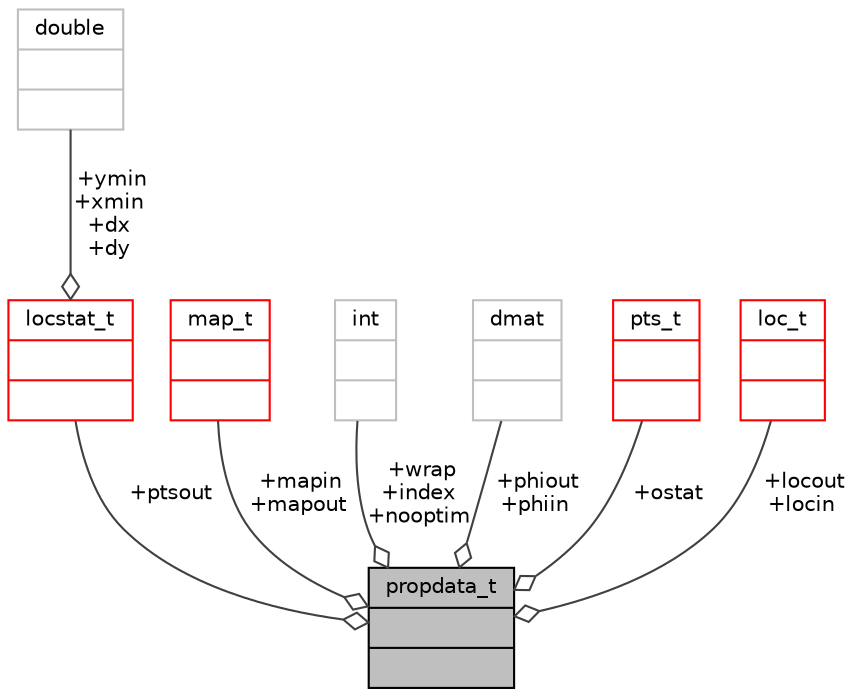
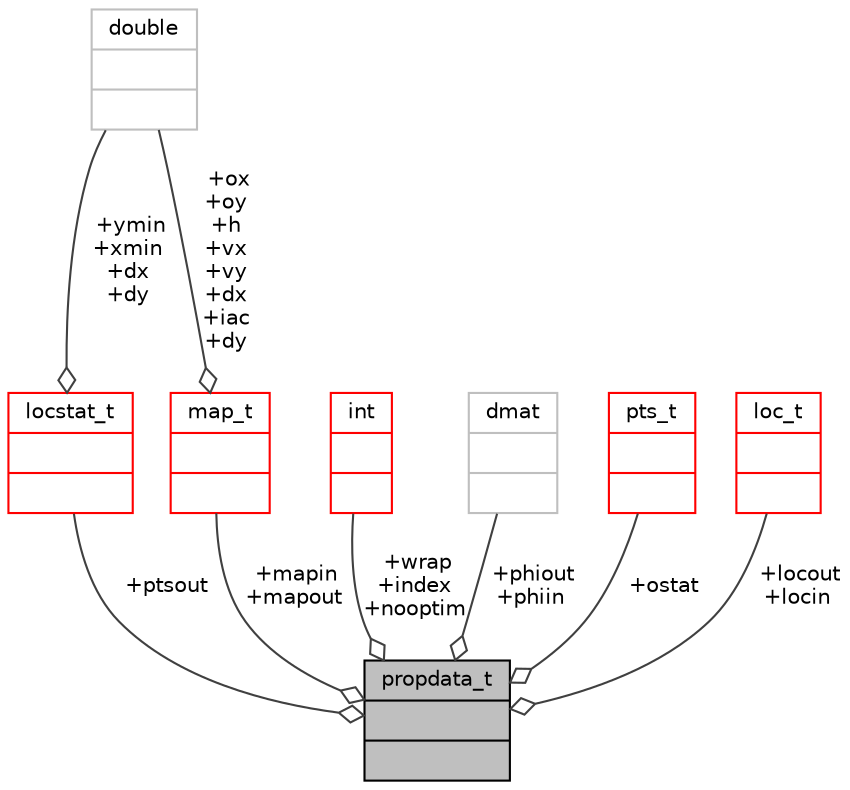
none -> (184, 249)
(366, 360) -> (361, 453)
